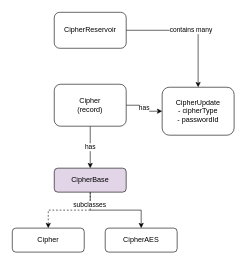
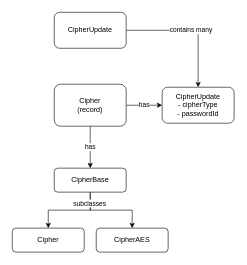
(90, 30) -> (90, 30)
(198, 111) -> (198, 105)
(90, 180) -> (90, 180)
(62, 210) -> (62, 210)
(141, 240) -> (132, 240)
